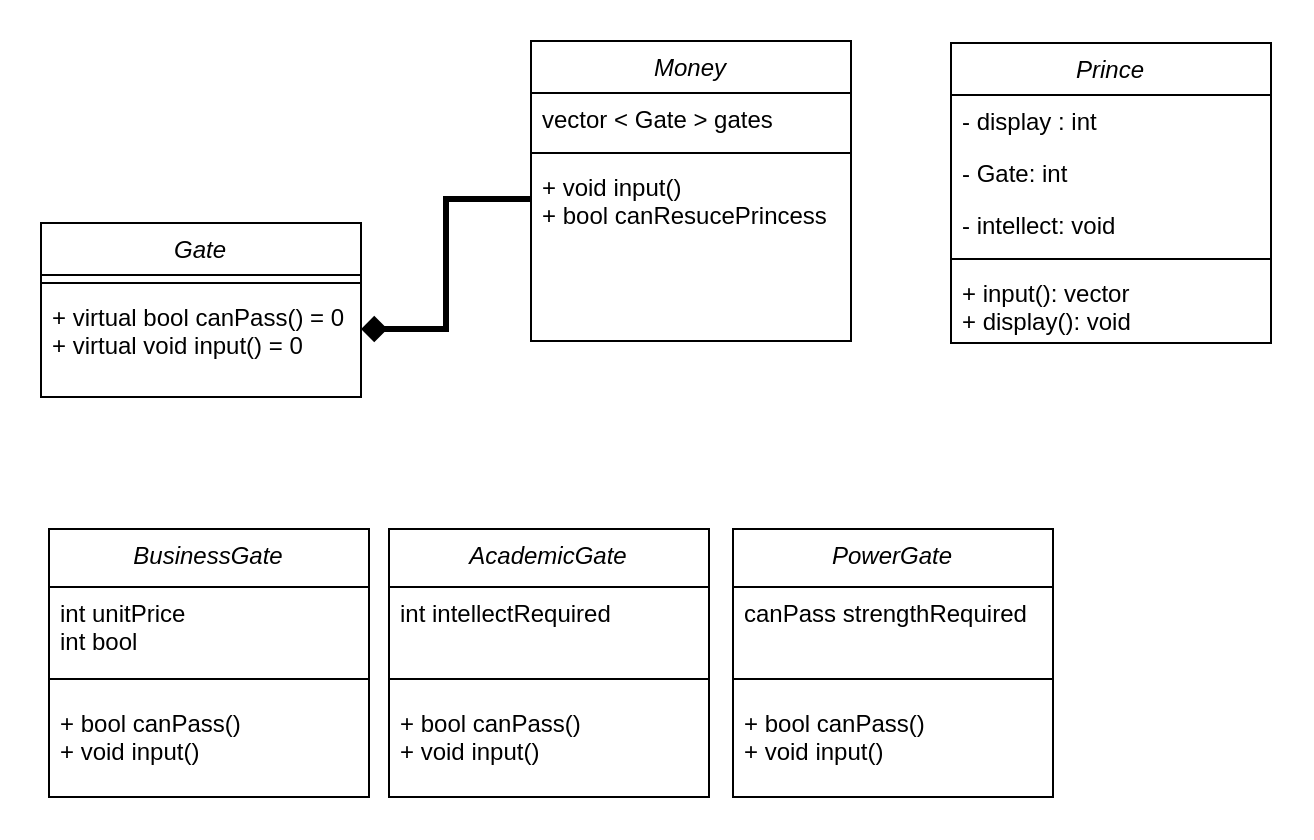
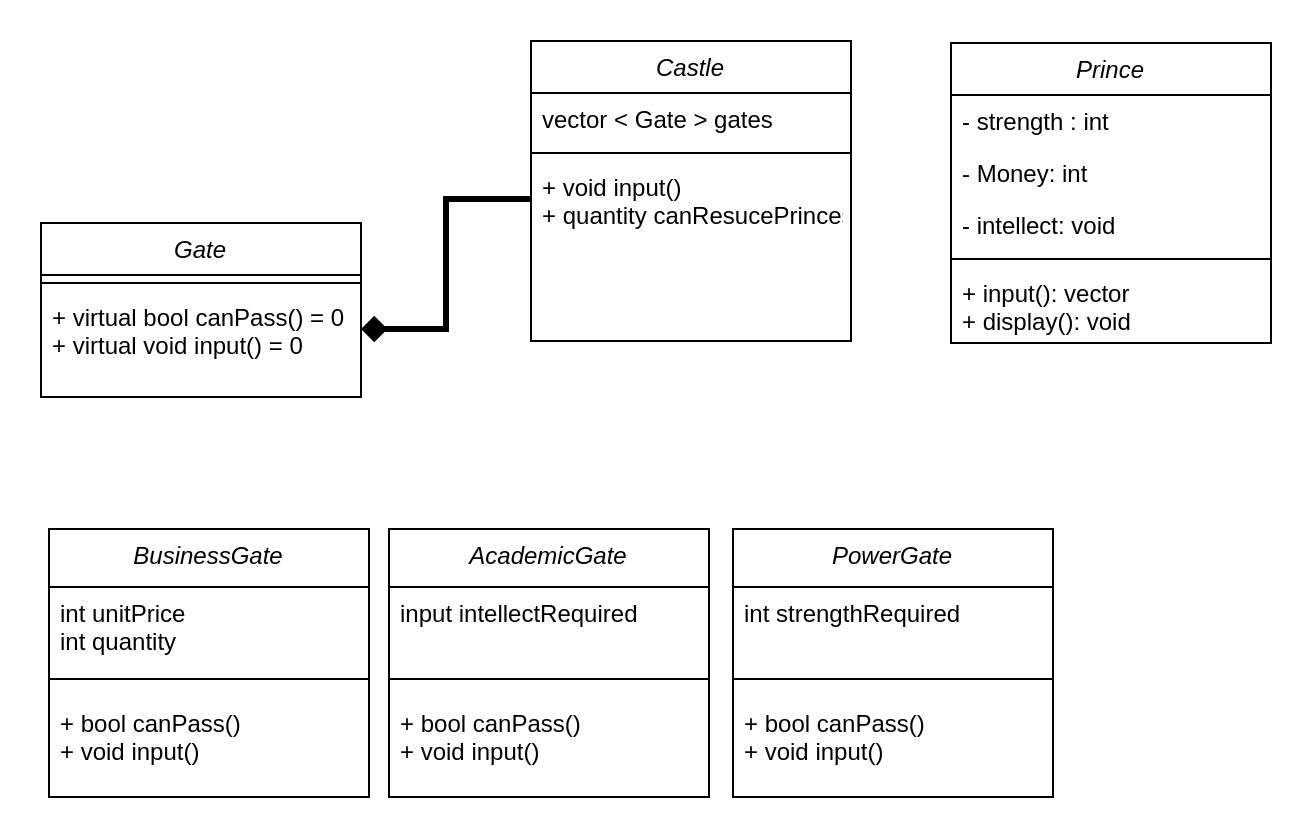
(690, 68) -> (690, 68)
(1041, 122) -> (1054, 122)
(1023, 174) -> (1030, 174)
(624, 188) -> (624, 188)
(135, 614) -> (135, 614)
(522, 614) -> (536, 614)
(899, 614) -> (869, 614)
